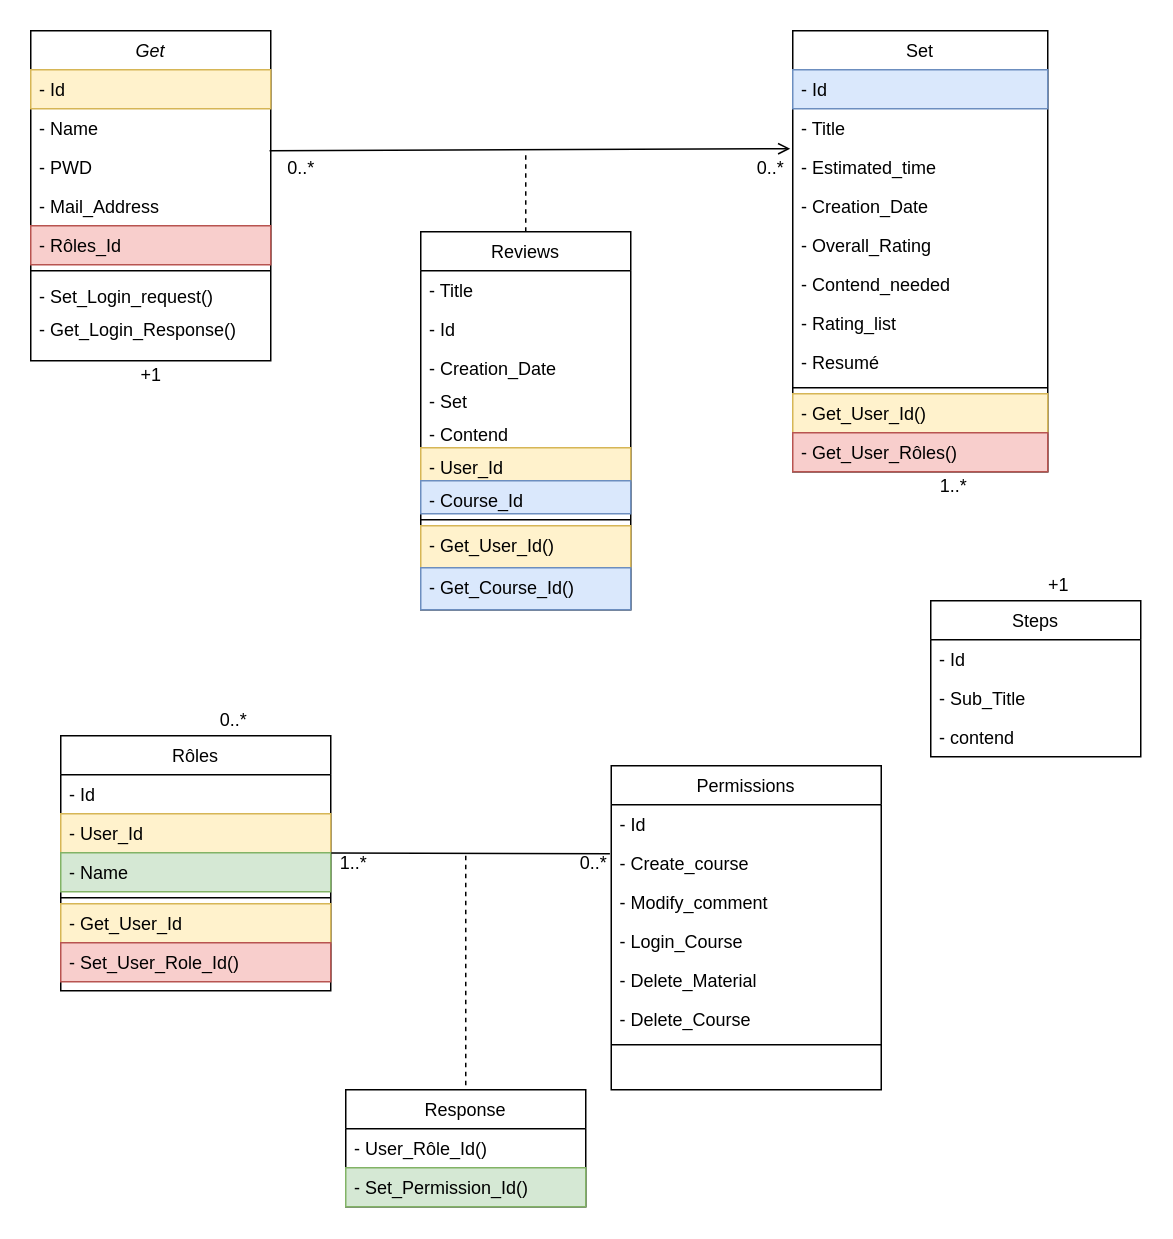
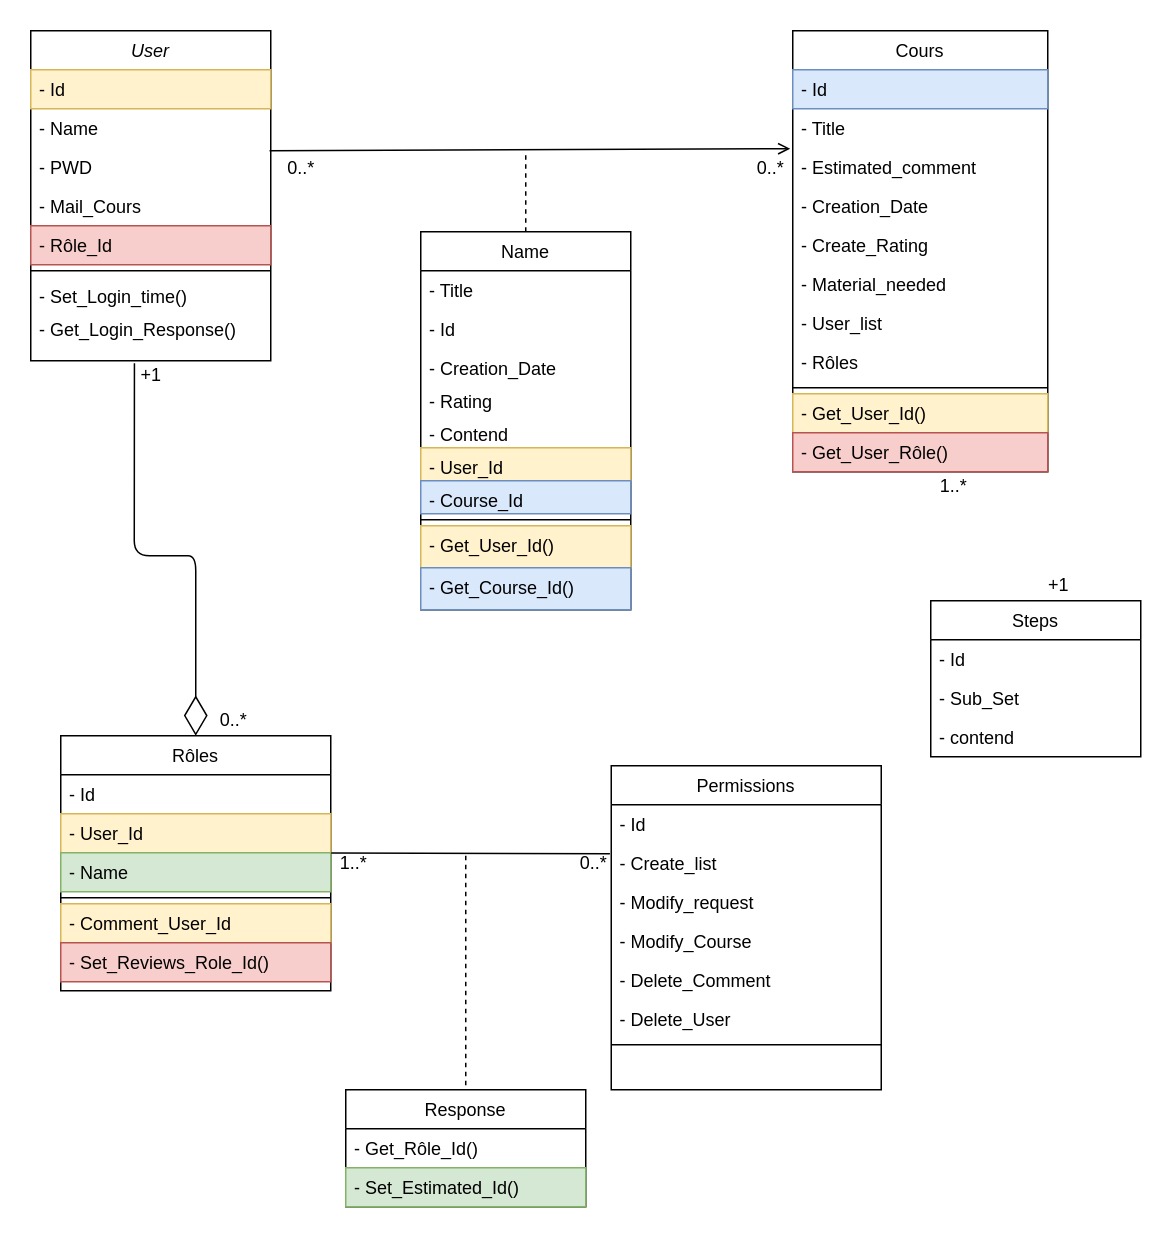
(150, 51) -> (150, 51)
(920, 51) -> (920, 51)
(875, 168) -> (892, 168)
(103, 207) -> (92, 207)
(85, 246) -> (80, 246)
(872, 246) -> (872, 246)
(525, 252) -> (525, 252)
(879, 285) -> (880, 285)
(140, 297) -> (123, 297)
(857, 324) -> (849, 324)
(839, 363) -> (832, 363)
(452, 402) -> (465, 402)
(887, 453) -> (882, 453)
none -> (136, 549)
(987, 699) -> (982, 699)
(693, 864) -> (678, 864)
(695, 903) -> (695, 903)
(132, 924) -> (152, 924)
(685, 942) -> (690, 942)
(165, 963) -> (178, 963)
(696, 981) -> (695, 981)
(690, 1020) -> (680, 1020)
(430, 1149) -> (425, 1149)
(453, 1188) -> (450, 1188)
